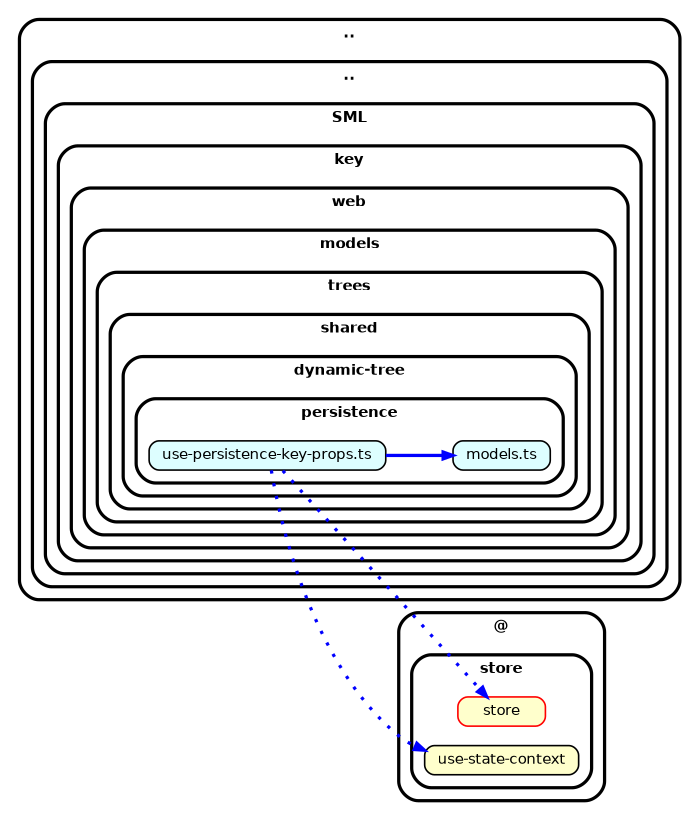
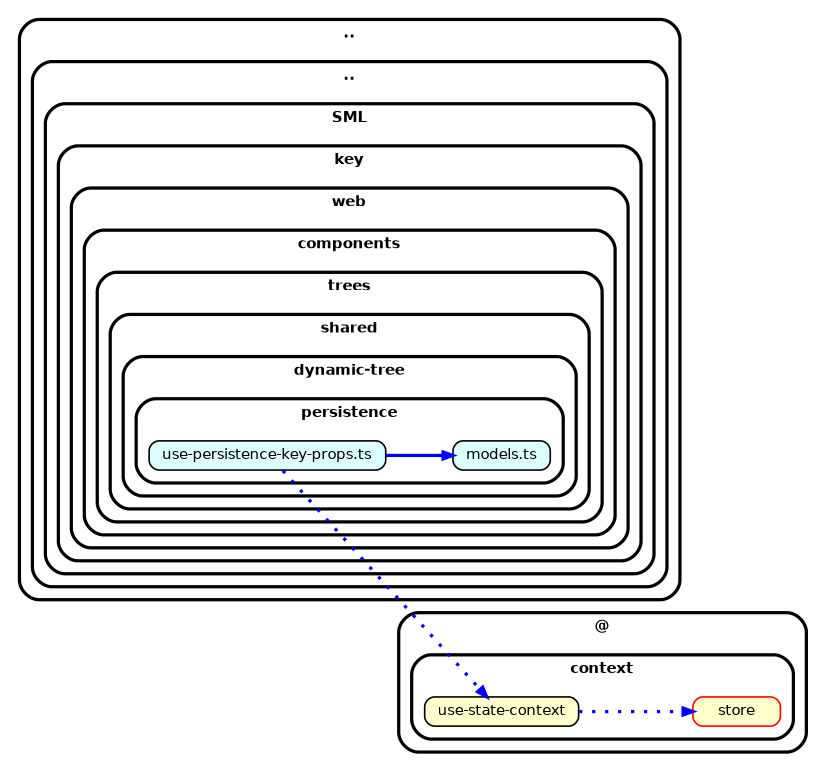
(350, 245) -> (350, 245)
(421, 624) -> (631, 712)
(502, 669) -> (603, 669)
